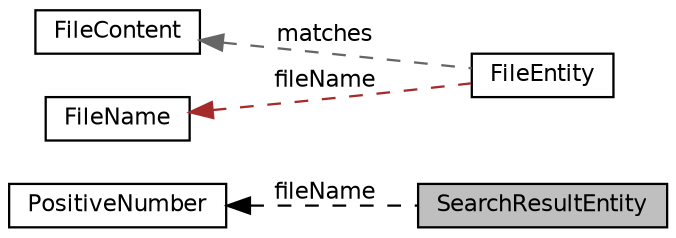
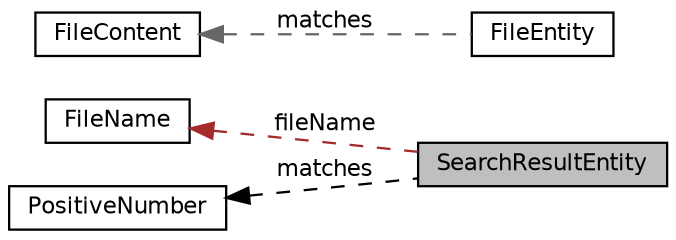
(342, 97) -> (316, 141)
(322, 193) -> (322, 170)
